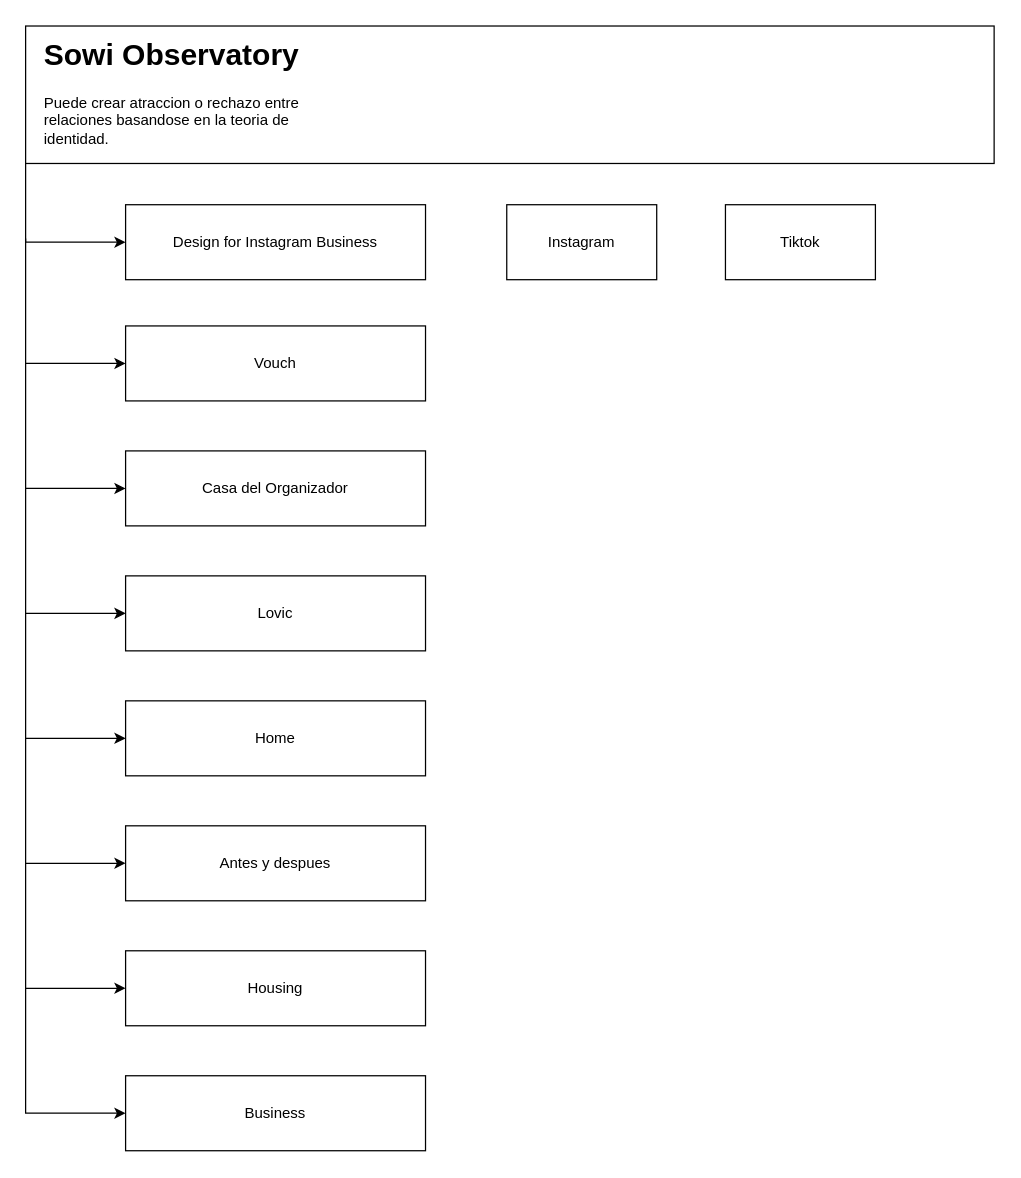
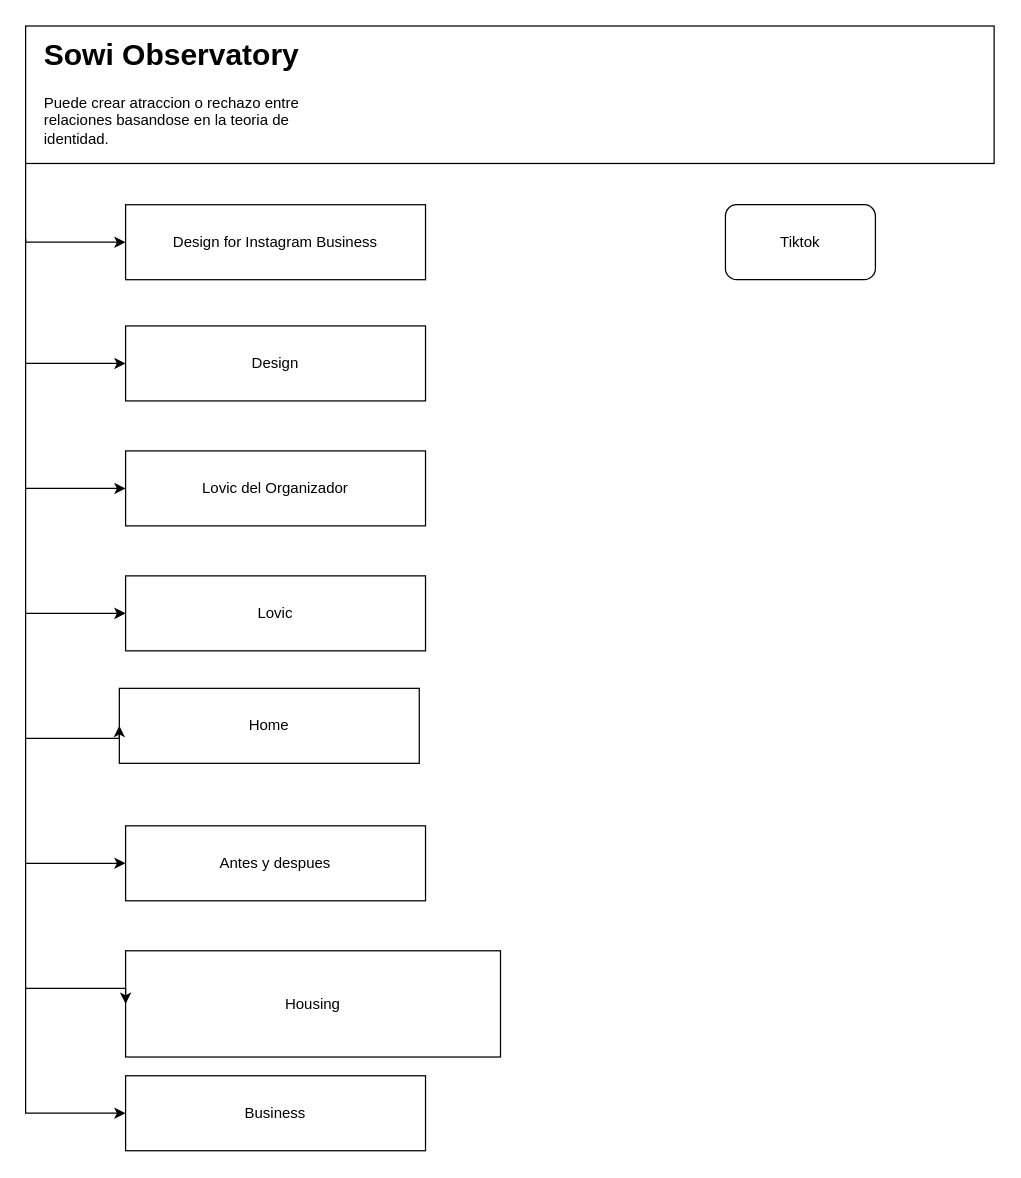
(582, 242) -> none
(801, 242) -> (801, 242)
(276, 363) -> (276, 363)
(276, 488) -> (276, 488)
(276, 738) -> (269, 726)
(276, 988) -> (313, 1004)
